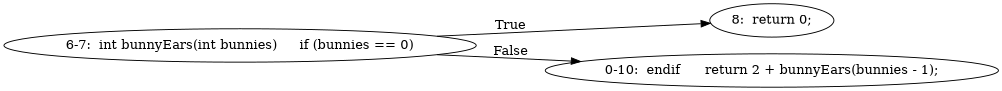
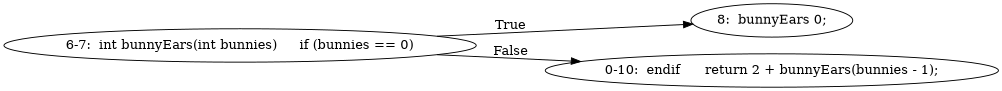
(772, 20) -> (772, 20)
